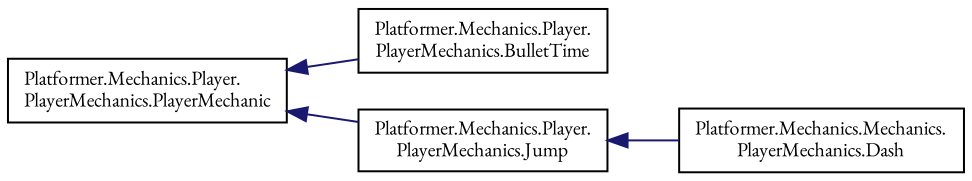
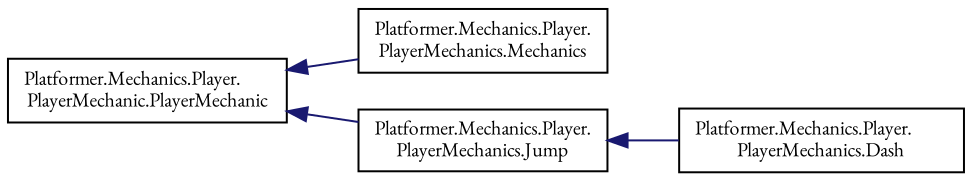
(483, 41) -> (483, 41)
(147, 91) -> (147, 91)
(822, 140) -> (822, 140)
